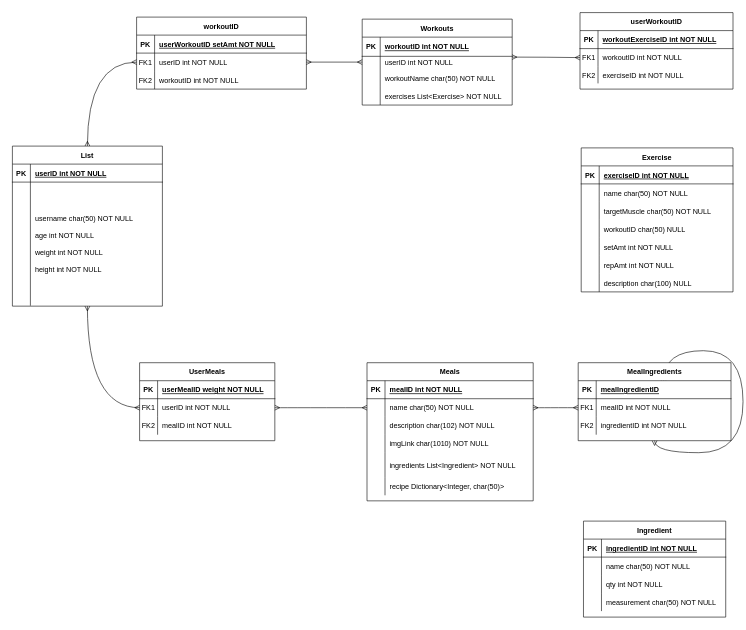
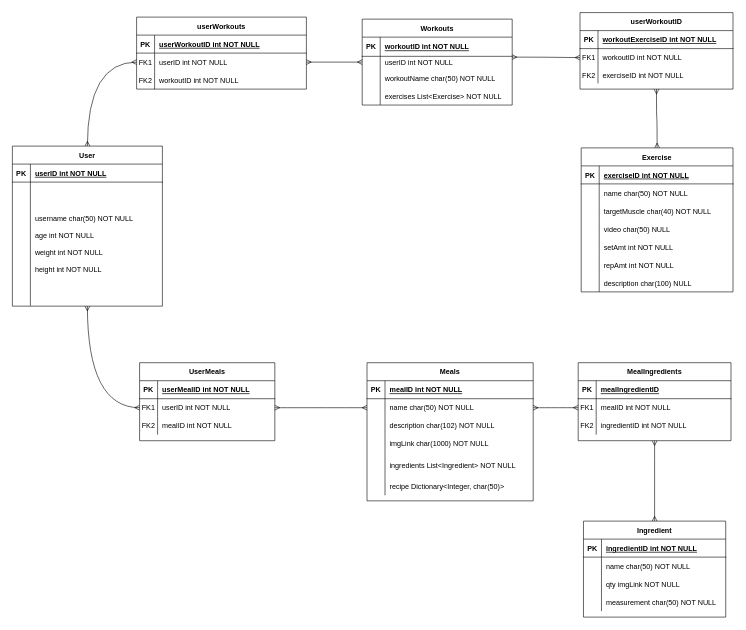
(221, 26) -> (221, 26)
(215, 44) -> (208, 44)
none -> (656, 107)
(87, 155) -> (87, 155)
(660, 211) -> (660, 211)
(648, 229) -> (639, 229)
(210, 390) -> (204, 390)
(743, 407) -> (654, 483)
(439, 444) -> (439, 444)
(634, 584) -> (642, 584)
